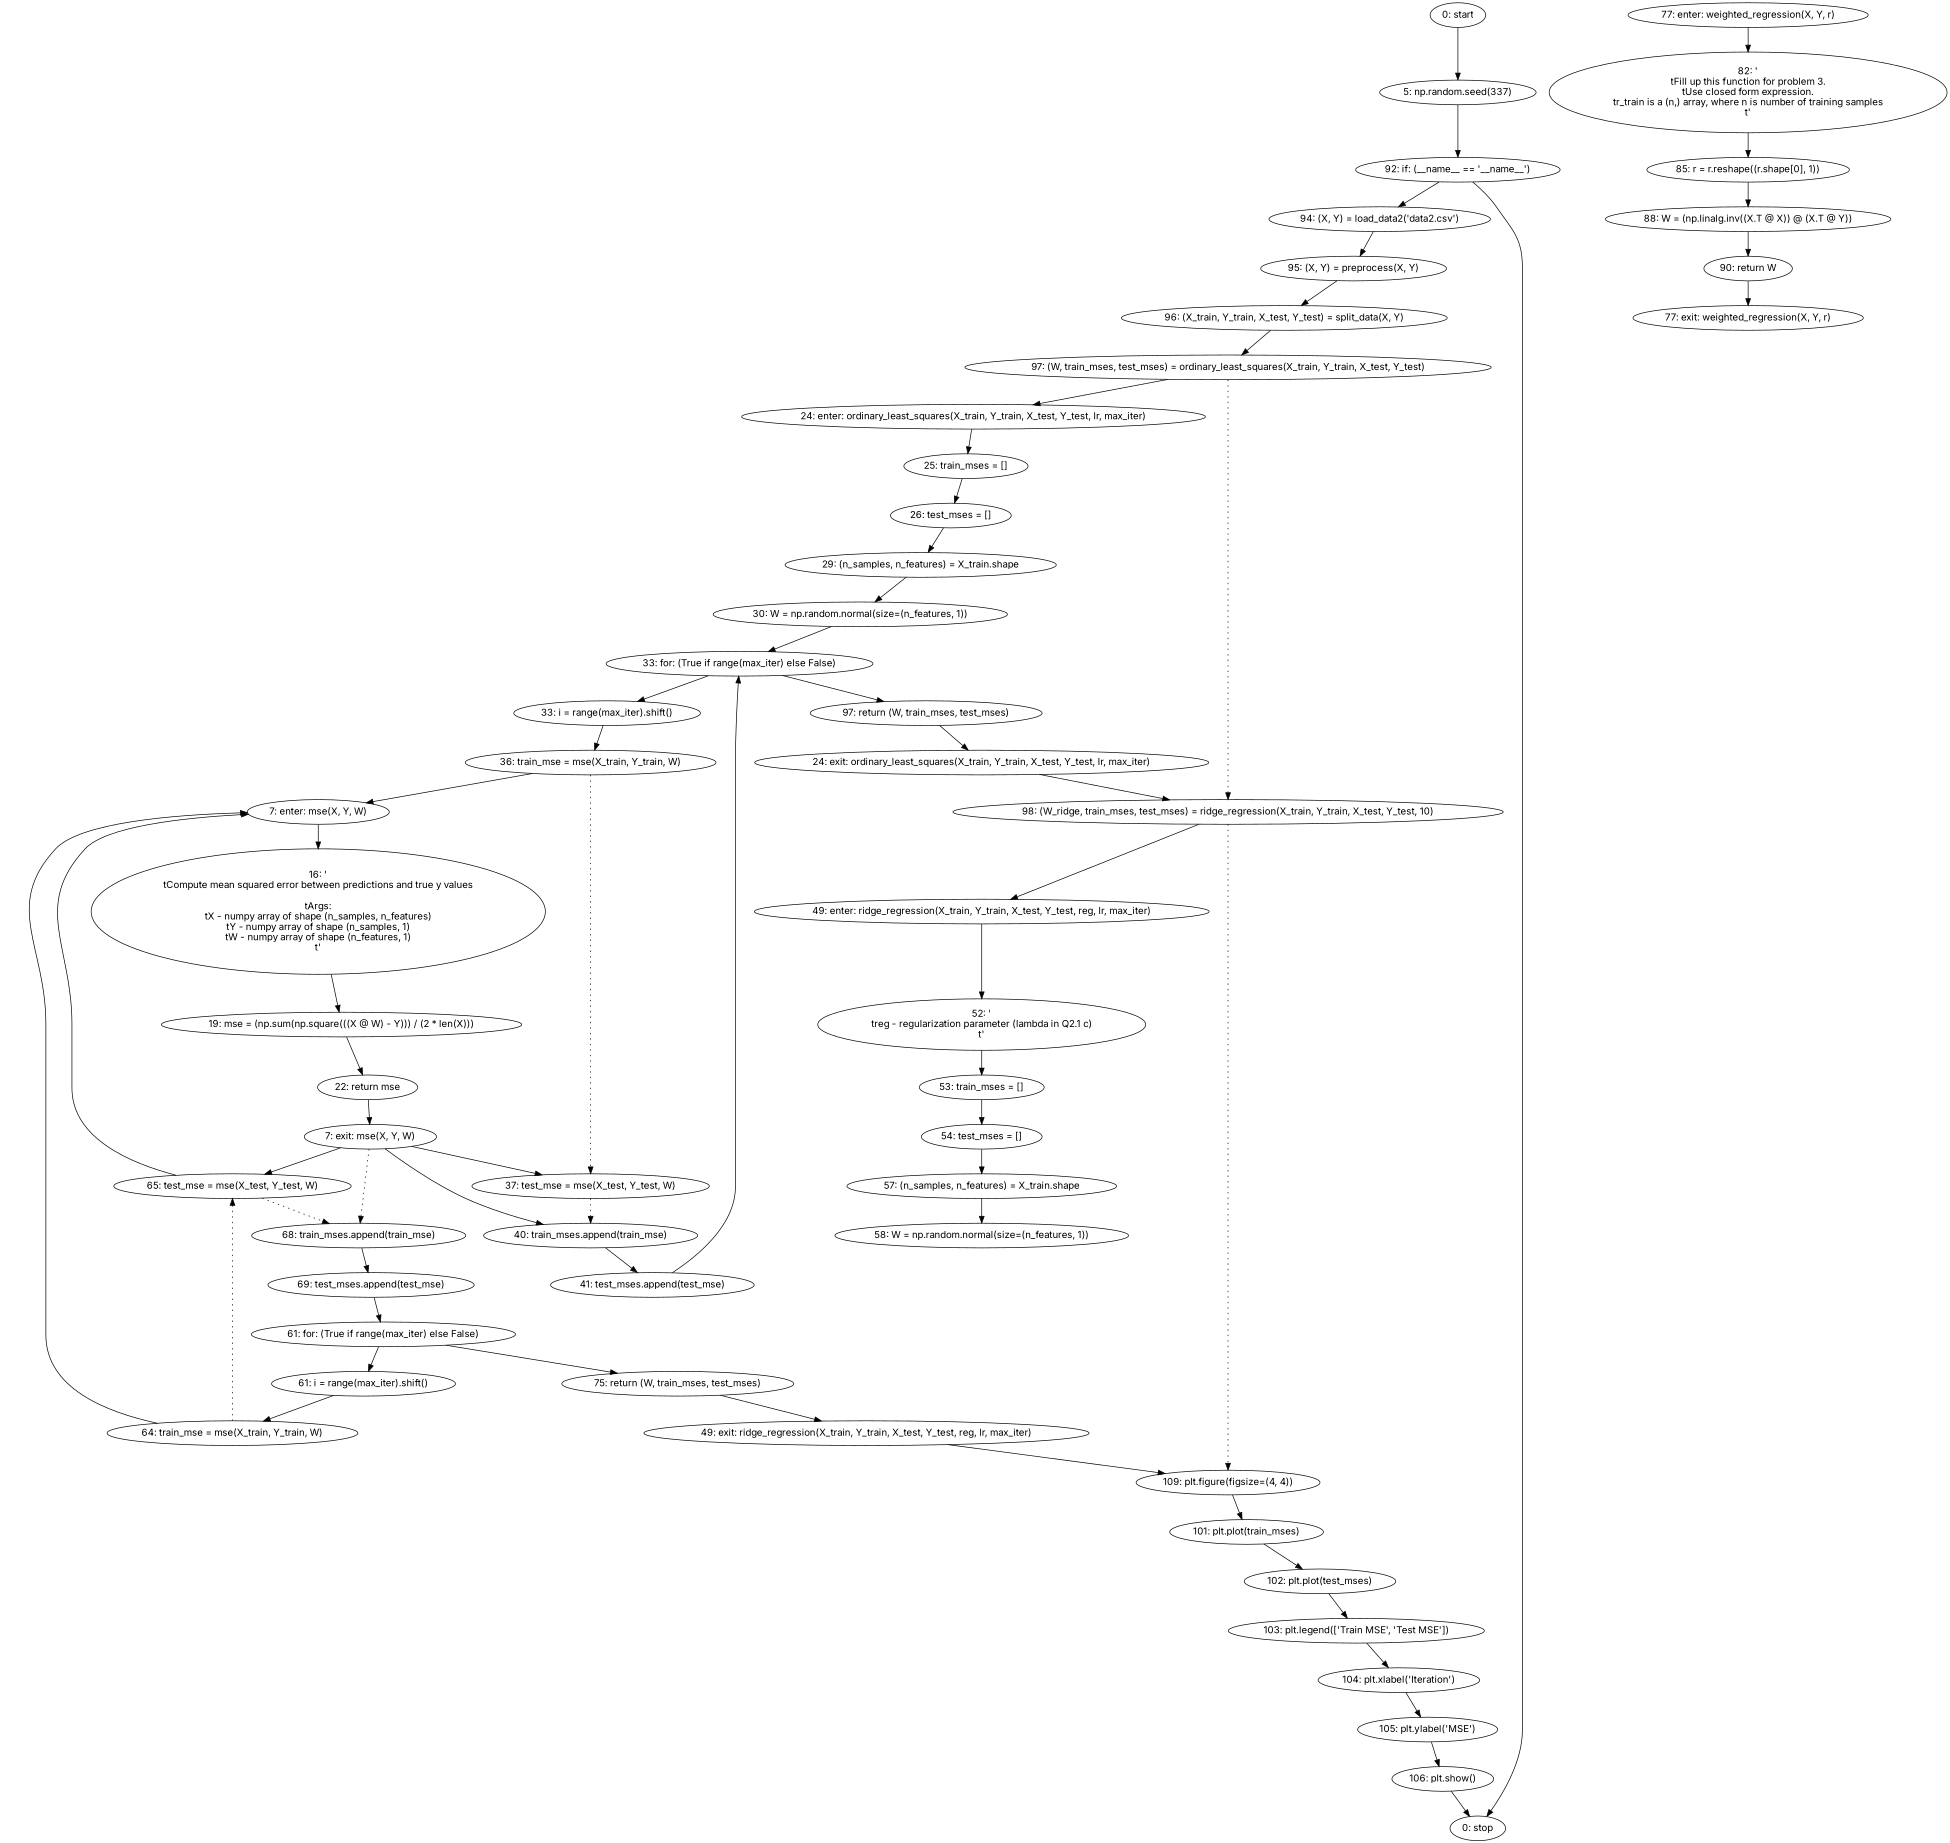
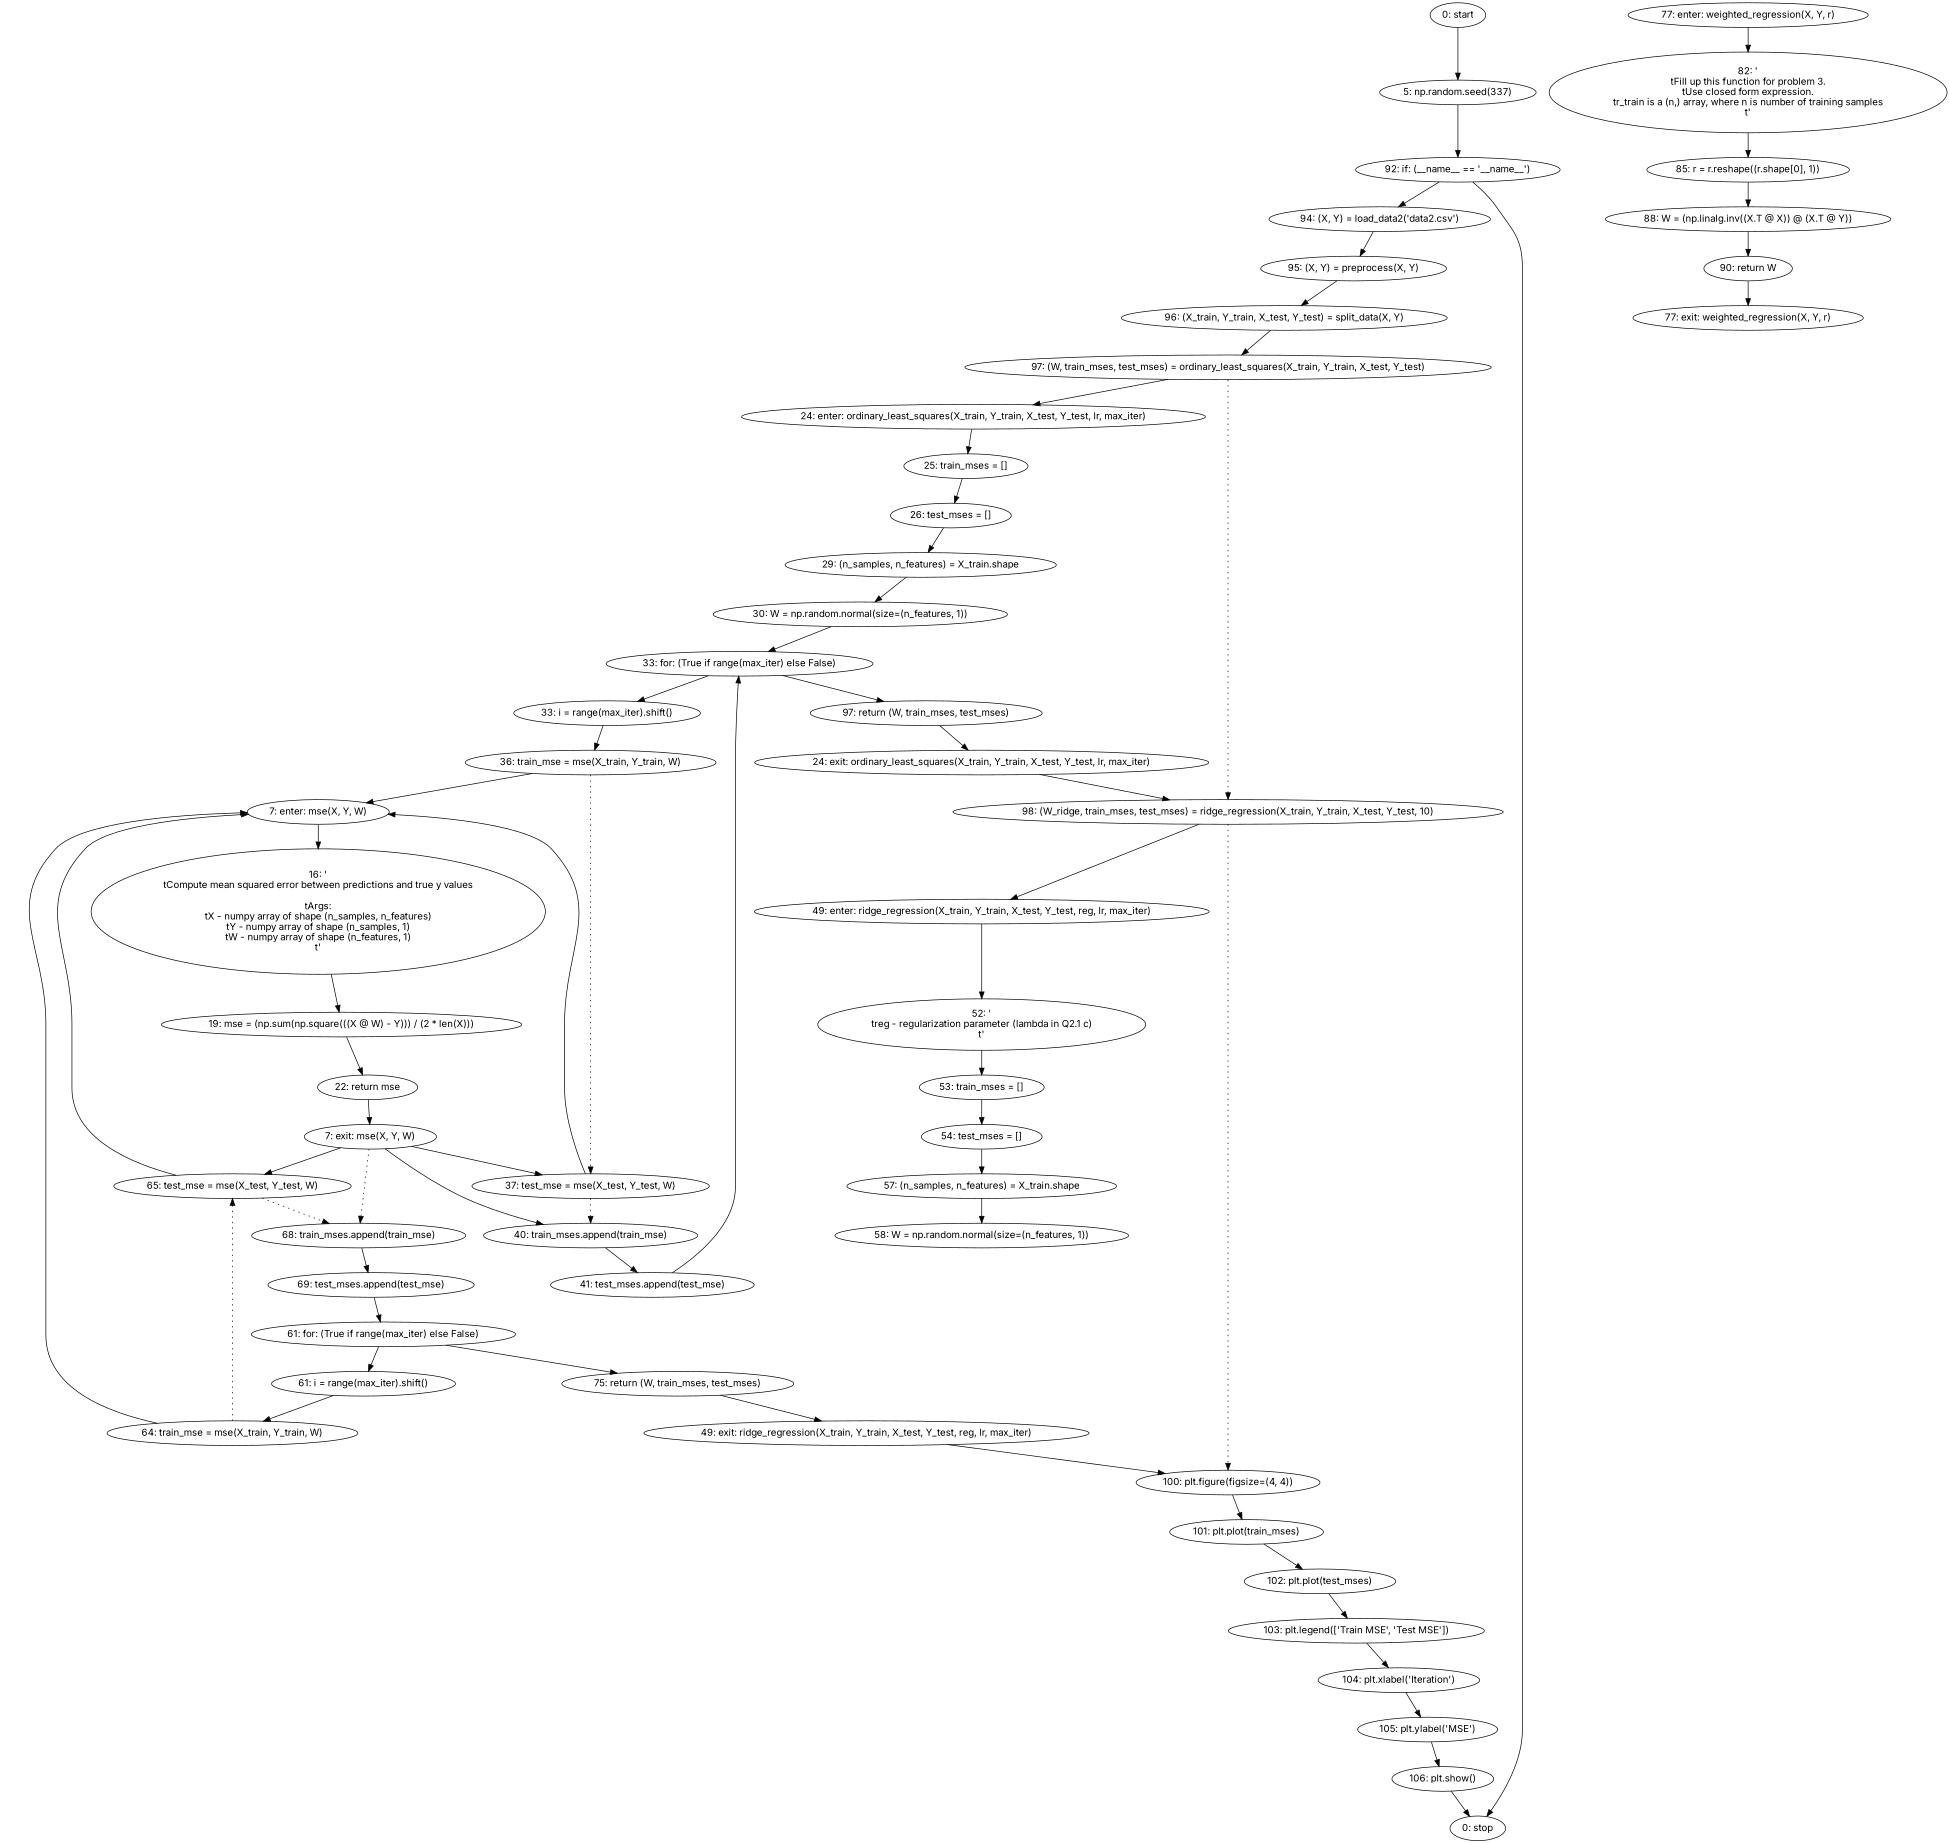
none -> (578, 929)
(1228, 1483) -> (1228, 1483)
